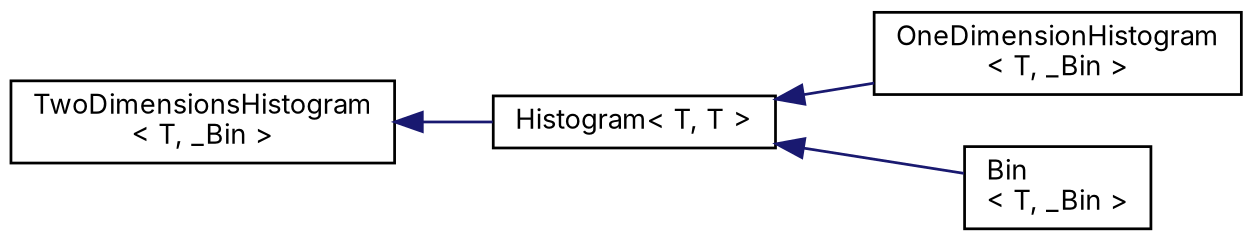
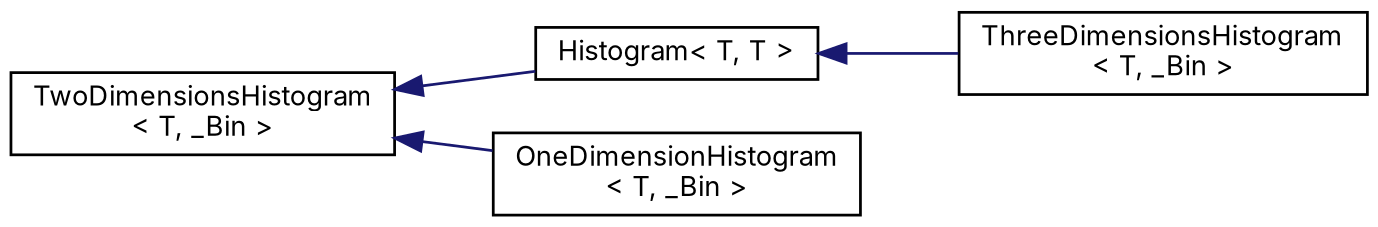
(839, 89) -> (457, 146)
(1058, 188) -> (1163, 53)
